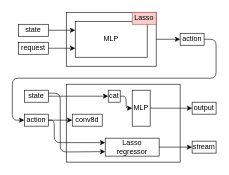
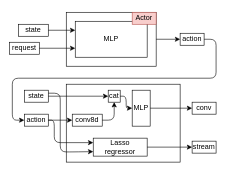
(144, 18) -> (144, 18)
(33, 48) -> (24, 48)
(204, 108) -> (204, 108)
none -> (114, 115)
(132, 147) -> (120, 147)
